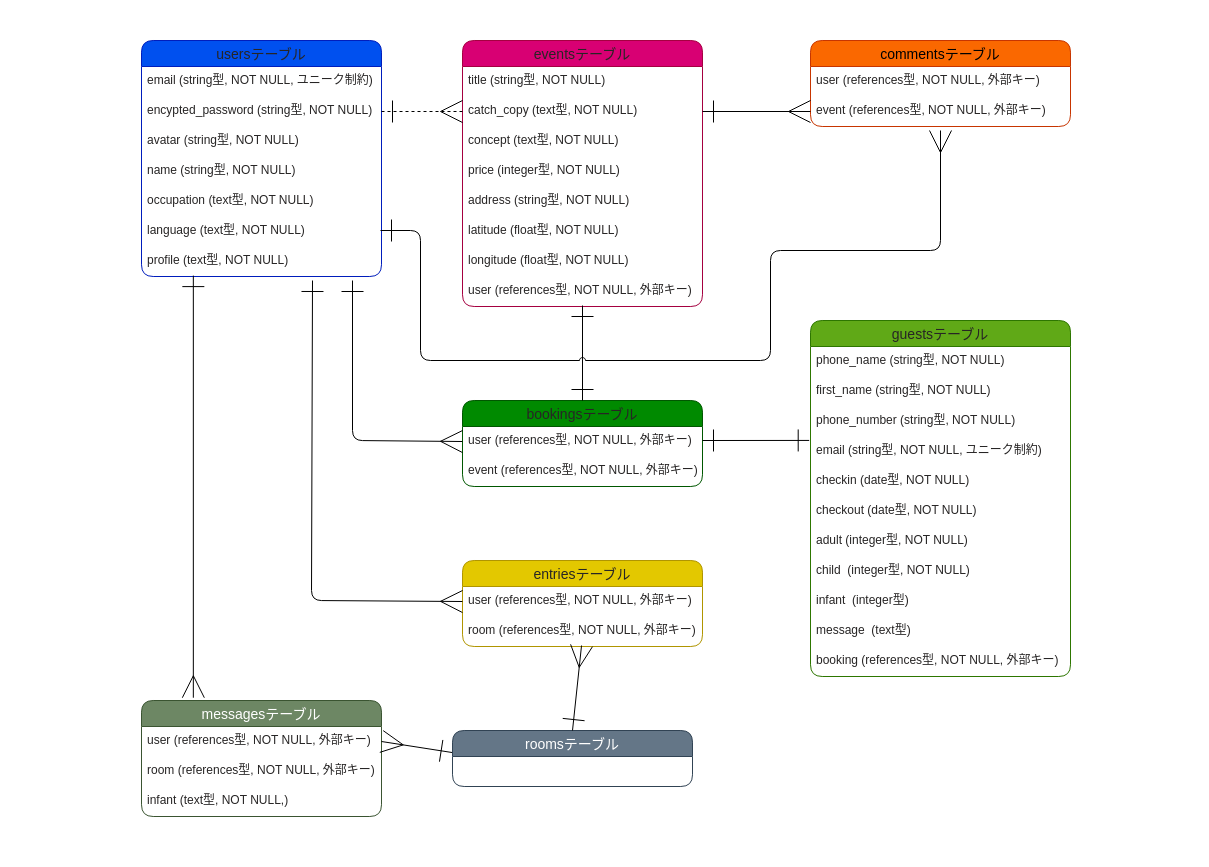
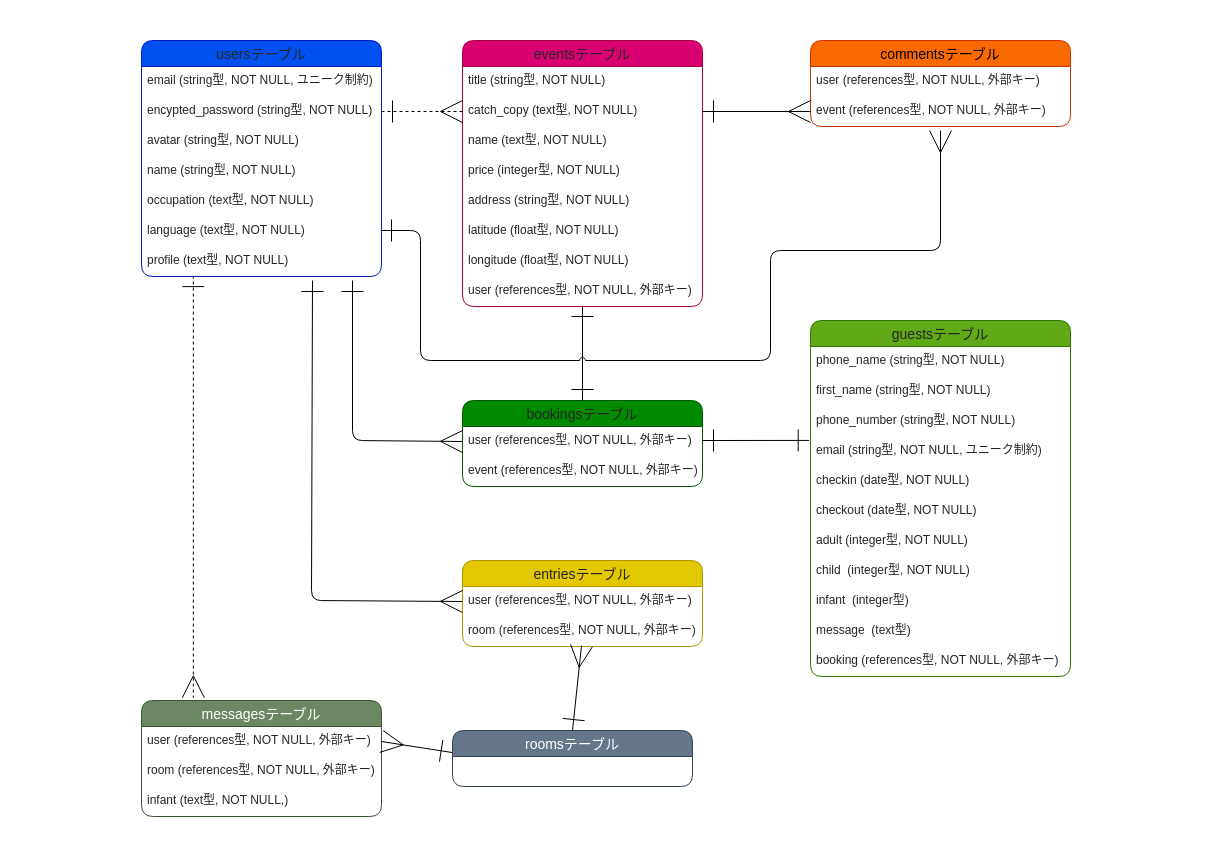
(548, 140) -> (538, 140)
(193, 487) -> (193, 487)
